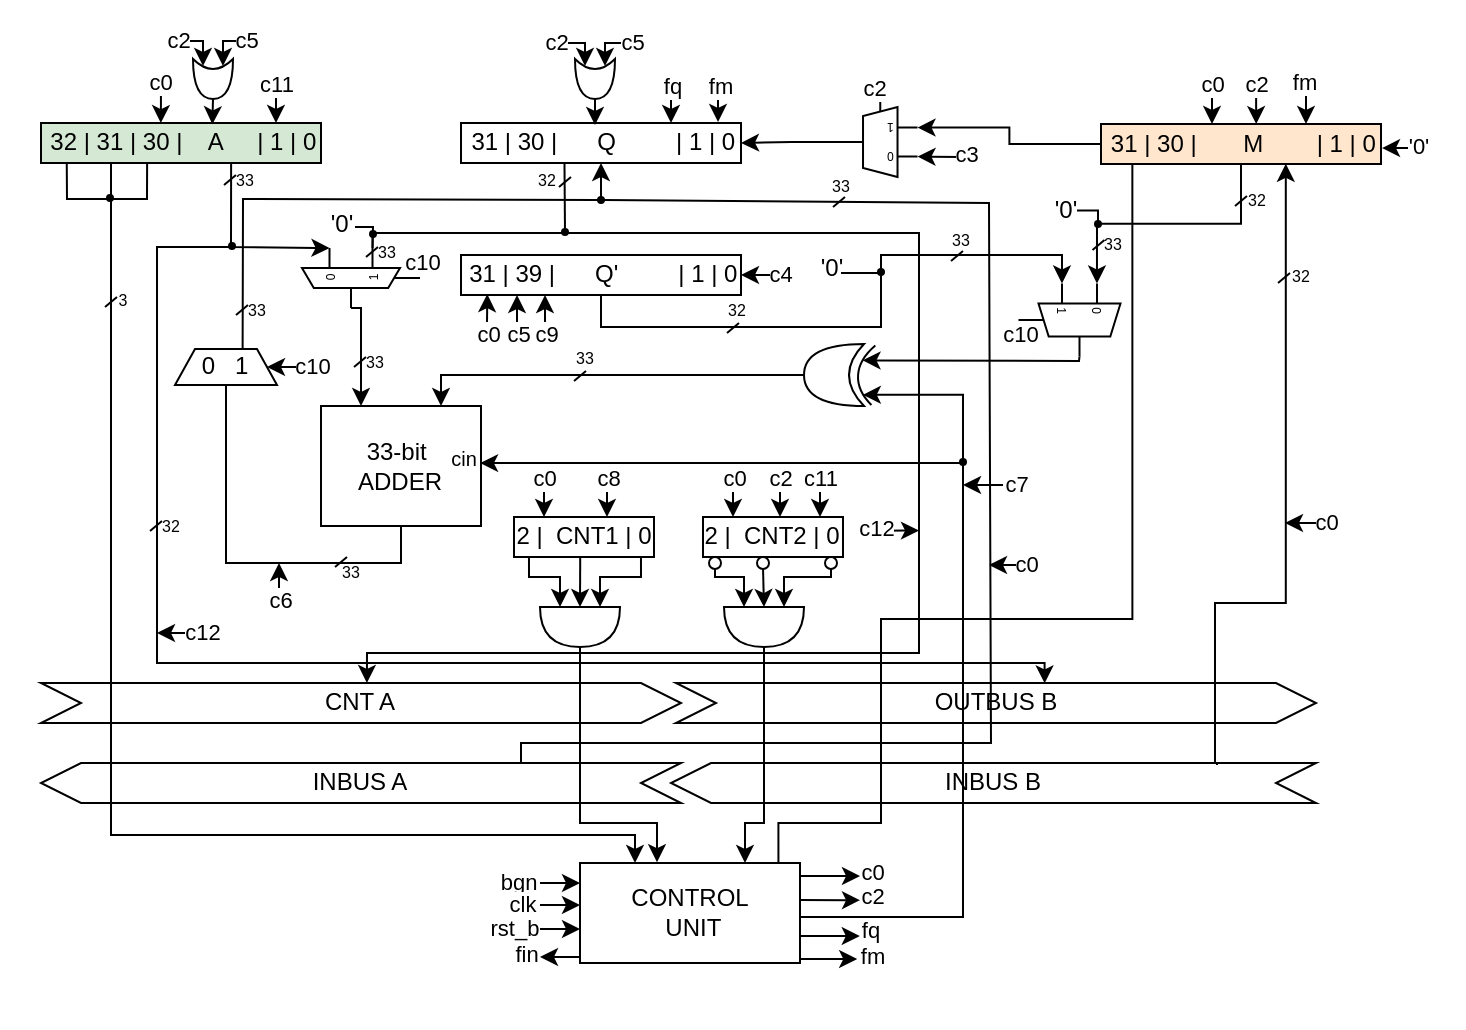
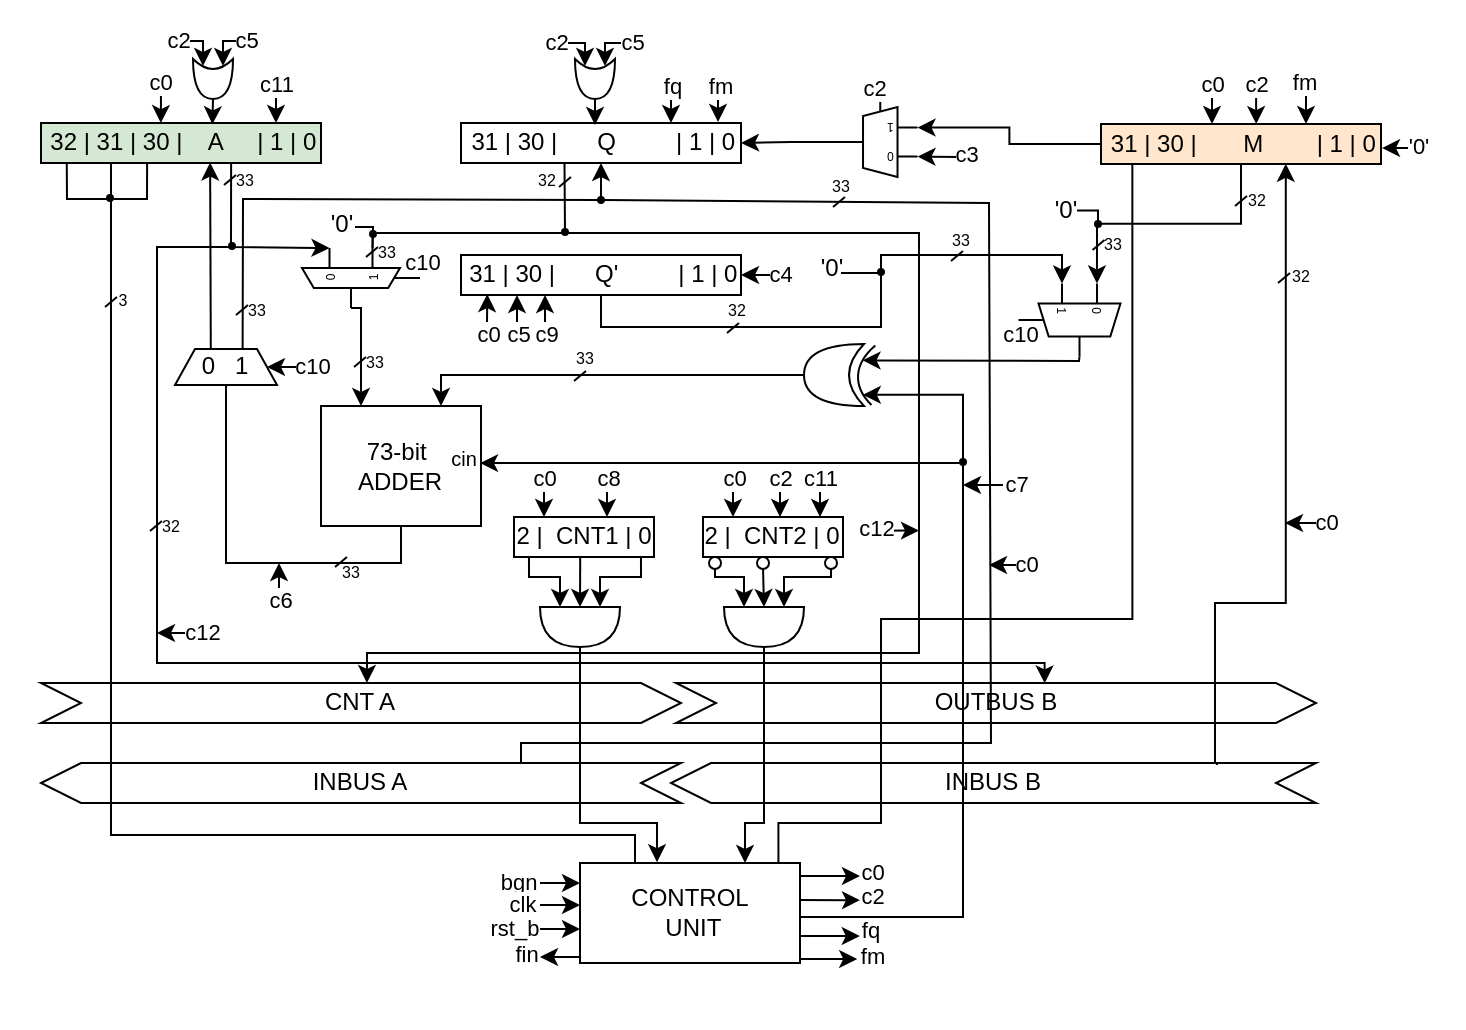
none -> (210, 262)
(601, 275) -> (601, 275)
(401, 467) -> (401, 467)
(635, 848) -> (635, 853)
